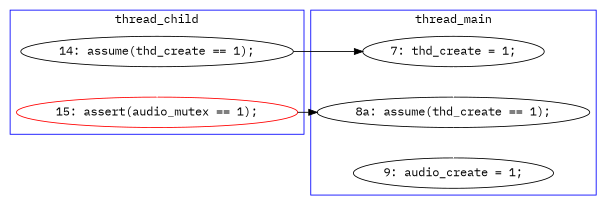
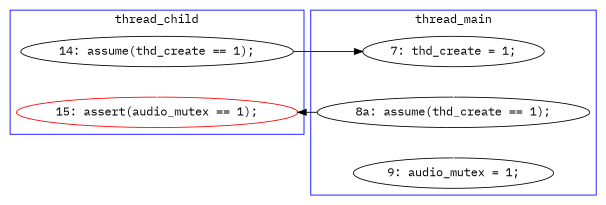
(303, 112) -> (312, 112)
(453, 173) -> (453, 173)
